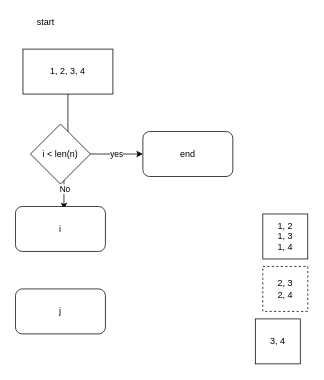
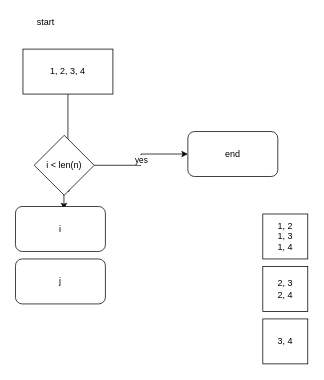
(60, 154) -> (64, 165)
(188, 154) -> (233, 154)
(285, 289) -> (285, 289)
(60, 312) -> (60, 282)
(278, 342) -> (285, 342)
